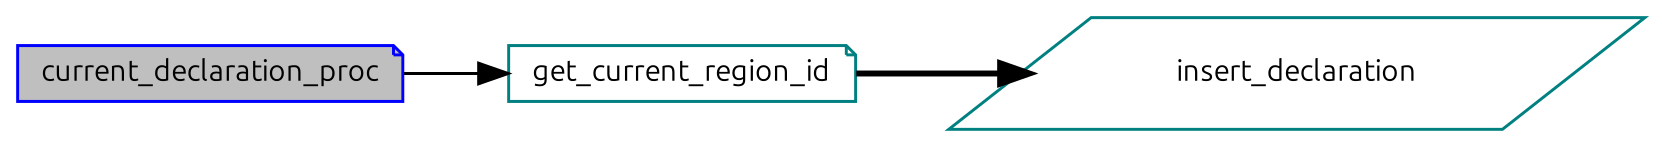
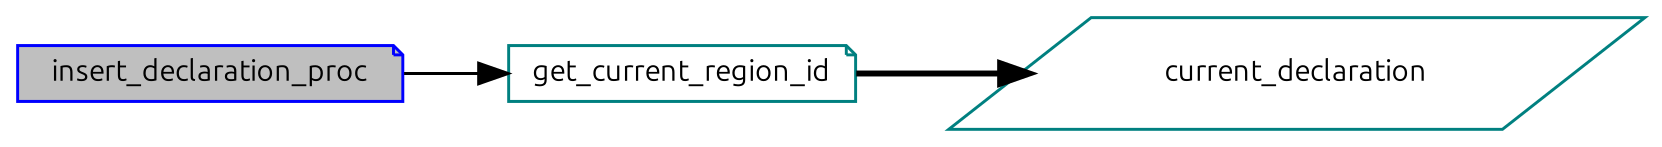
(210, 74) -> (210, 74)
(1297, 74) -> (1297, 74)
